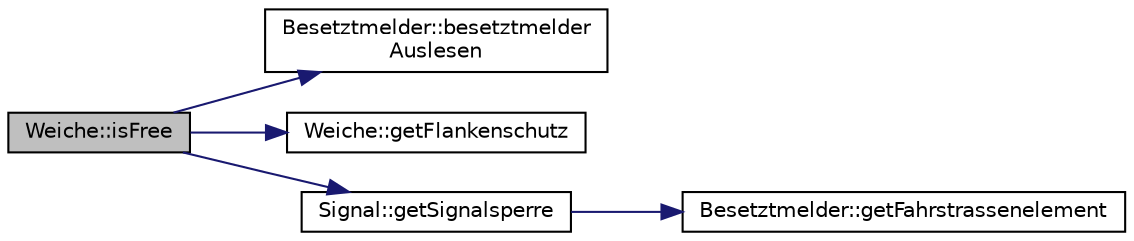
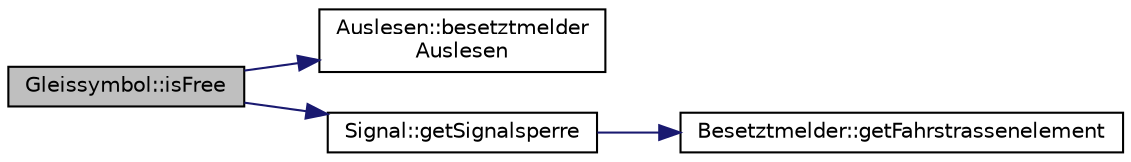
(436, 41) -> (462, 41)
(99, 133) -> (126, 87)
(436, 133) -> none
